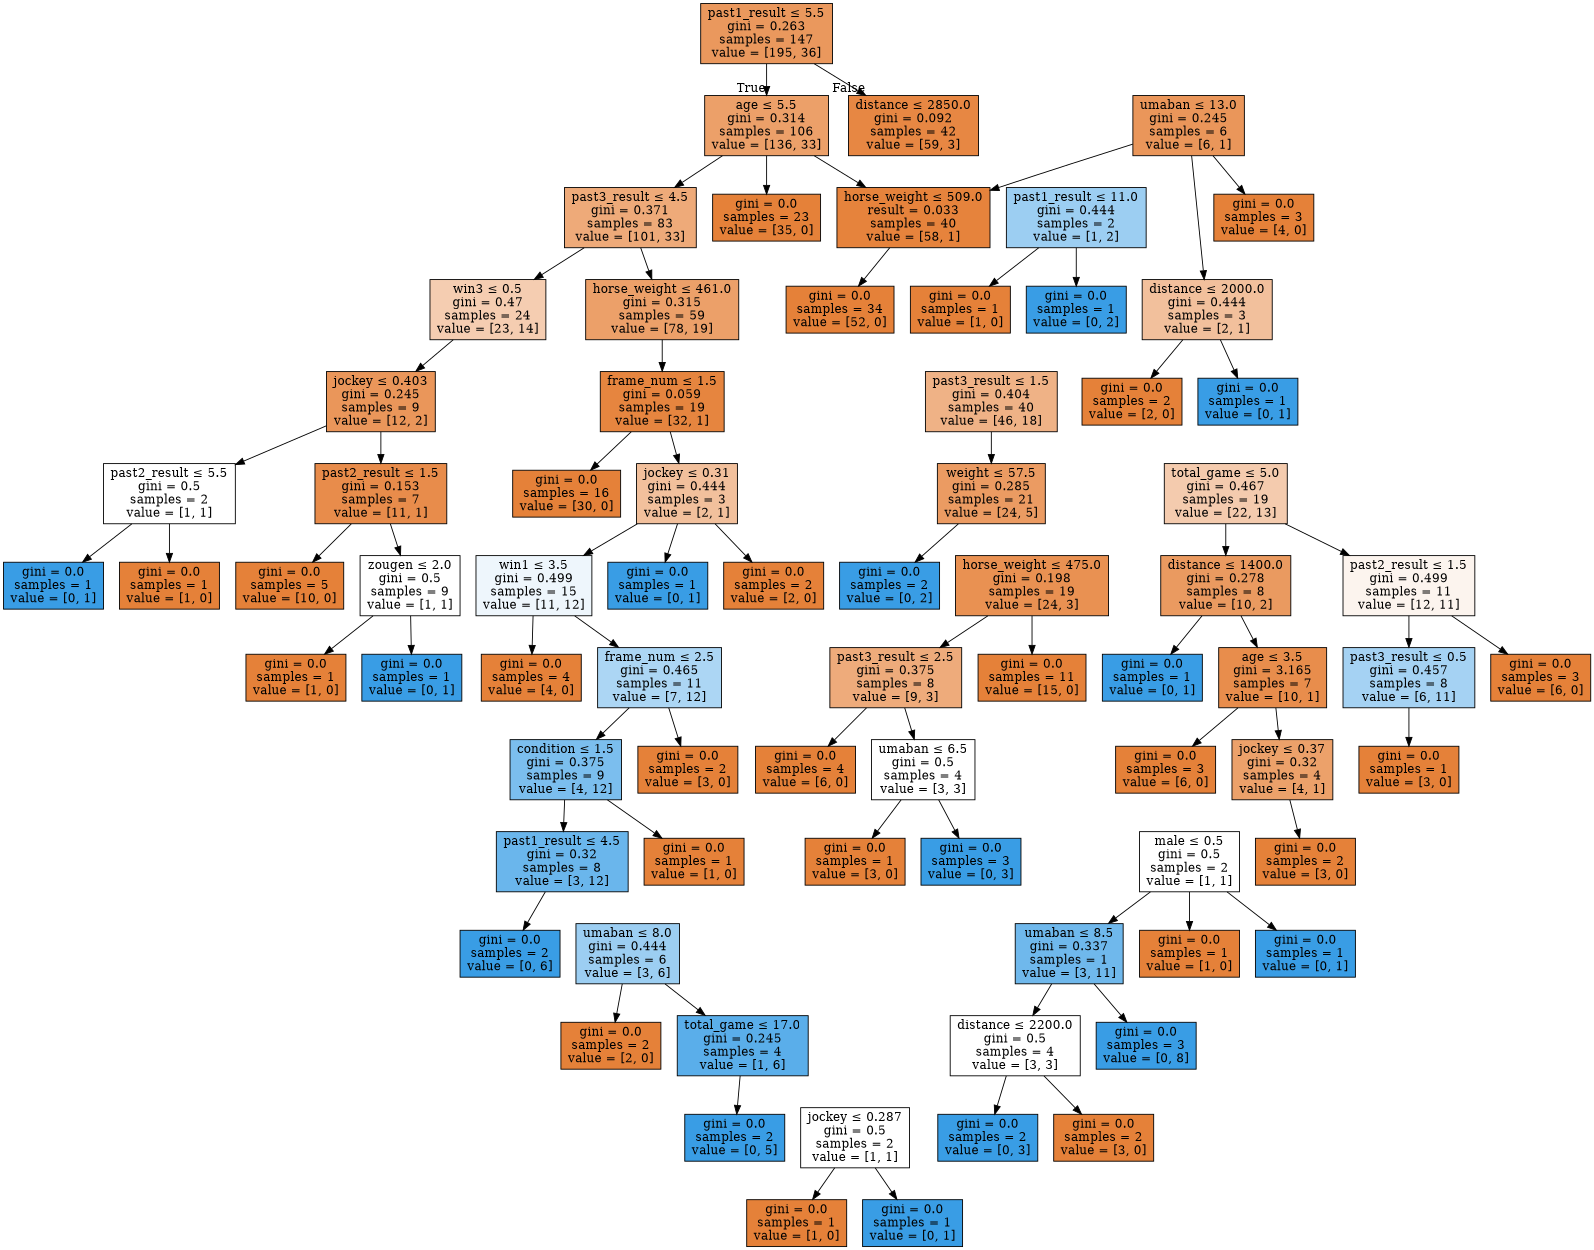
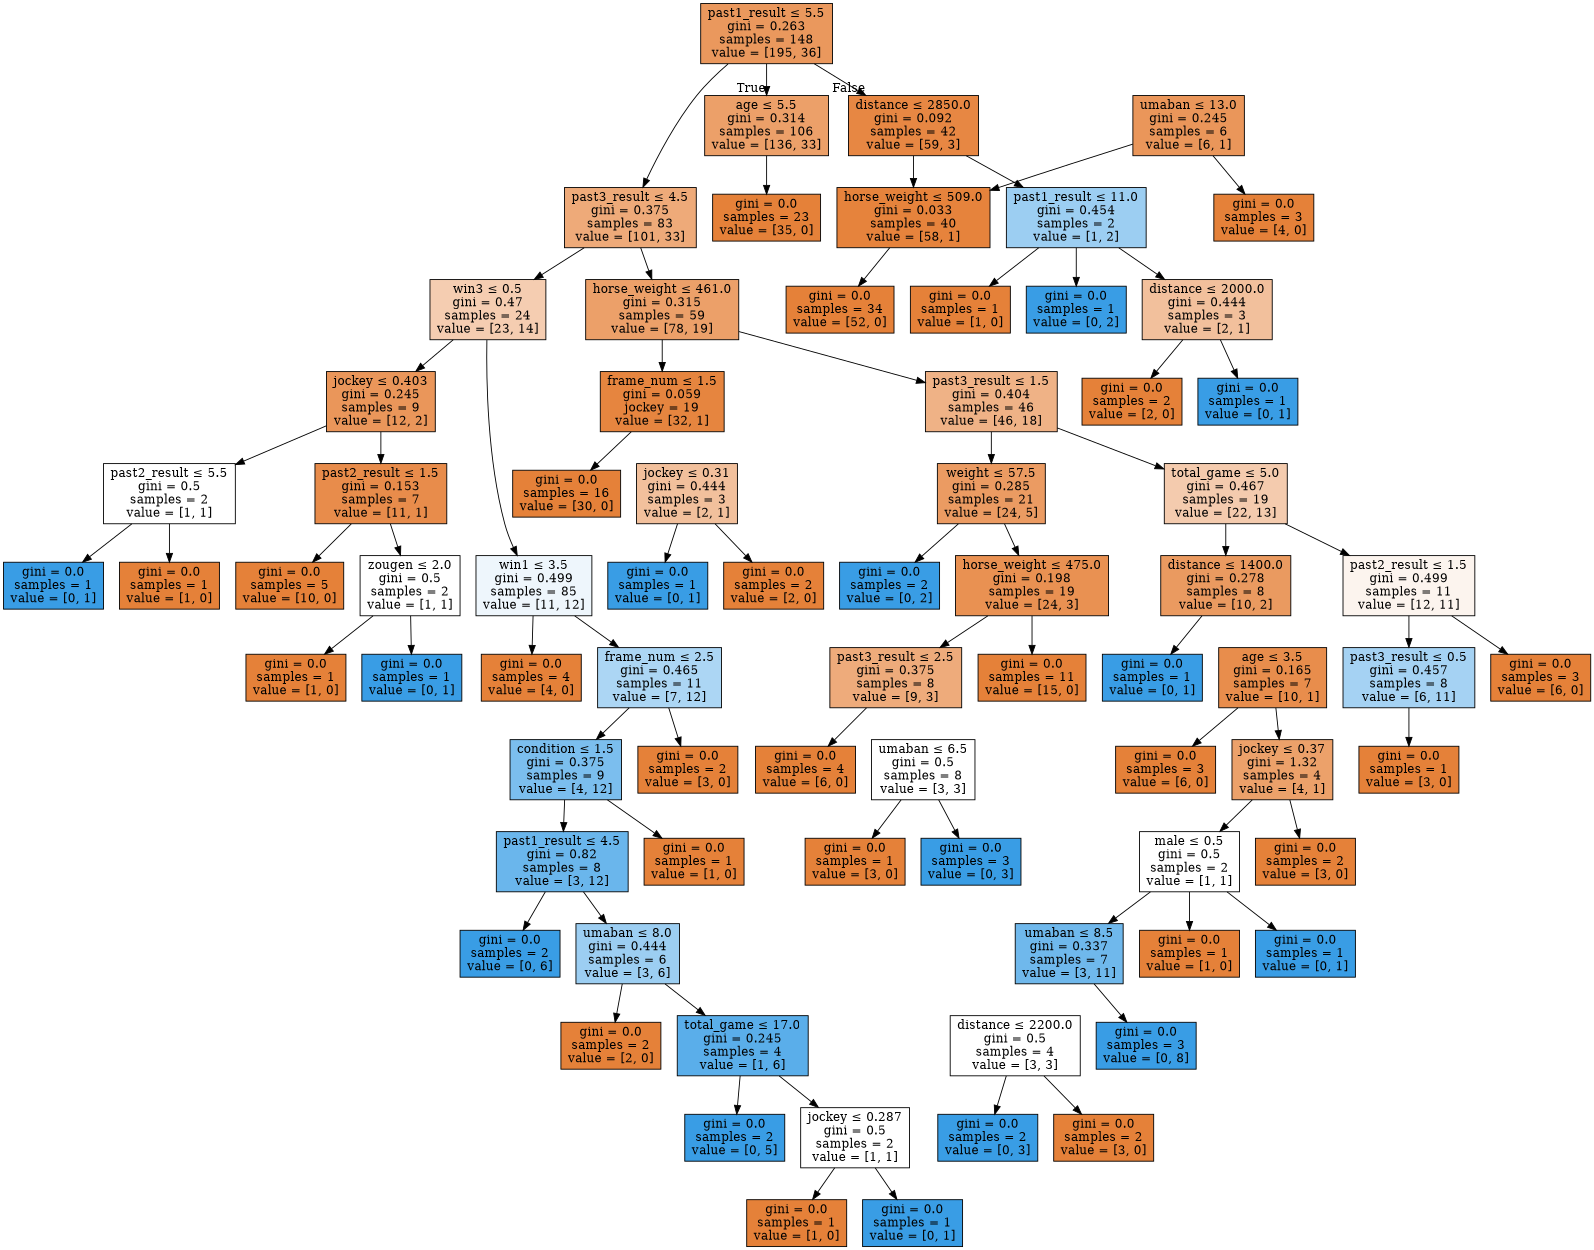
(767, 40) -> (767, 40)
(702, 169) -> (681, 117)
(836, 169) -> (913, 167)
none -> (991, 169)
(630, 211) -> (630, 211)
(913, 211) -> (913, 211)
(1076, 211) -> (1076, 211)
(1197, 213) -> (1138, 261)
none -> (828, 356)
(662, 408) -> (662, 408)
(991, 408) -> (991, 408)
(673, 443) -> none
none -> (1106, 447)
none -> (1010, 535)
(614, 537) -> (491, 445)
(410, 592) -> (410, 592)
(534, 592) -> (534, 592)
(1247, 628) -> none
(1273, 671) -> (1273, 671)
(908, 719) -> none
(1282, 763) -> (1282, 763)
(923, 776) -> (923, 776)
none -> (1239, 812)
(562, 855) -> (562, 855)
none -> (592, 904)
(1069, 960) -> (1069, 960)
(1045, 996) -> none
none -> (795, 1089)
